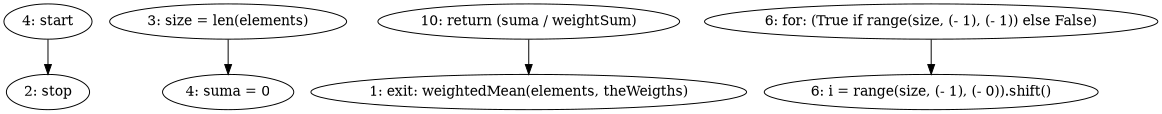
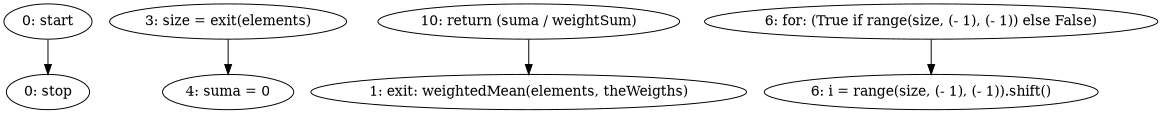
(48, 22) -> (48, 22)
(228, 22) -> (228, 22)
(48, 92) -> (48, 92)
(931, 92) -> (931, 92)
